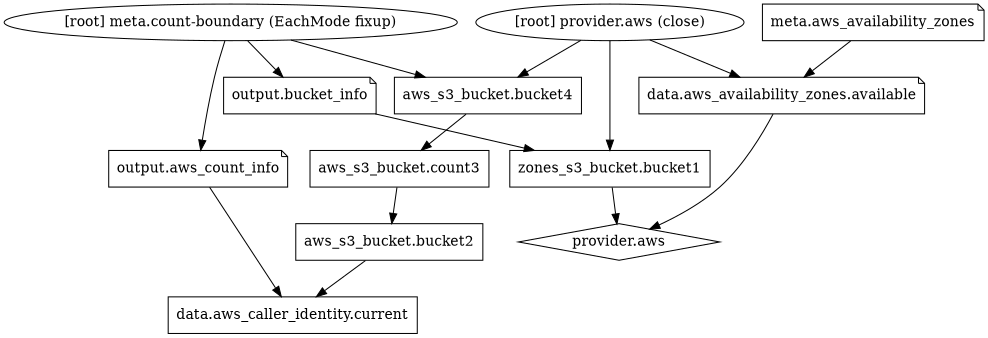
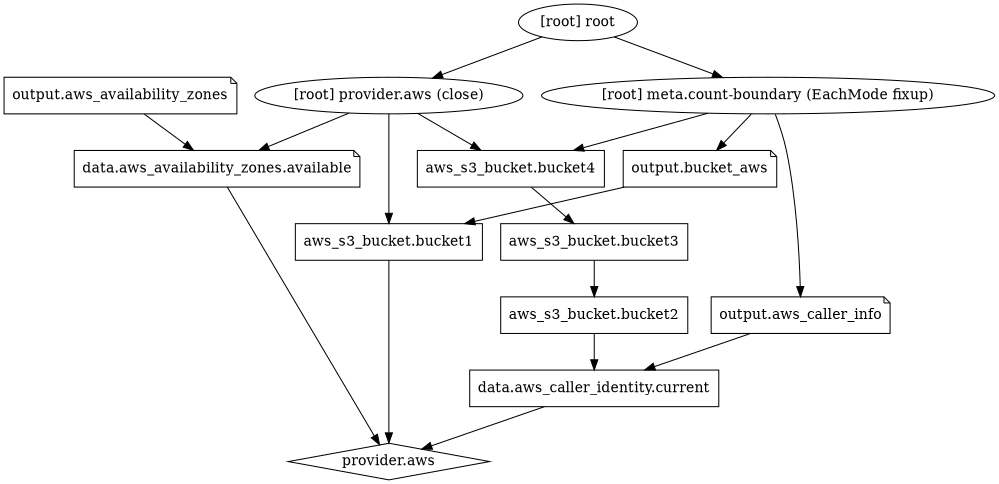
none -> (578, 22)
(873, 22) -> (120, 96)
(300, 96) -> (700, 169)
(198, 169) -> (801, 315)
(399, 169) -> (594, 242)
(610, 169) -> (389, 242)
none -> (488, 426)
